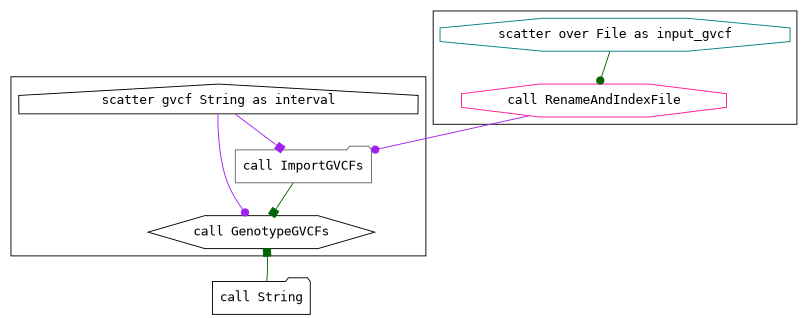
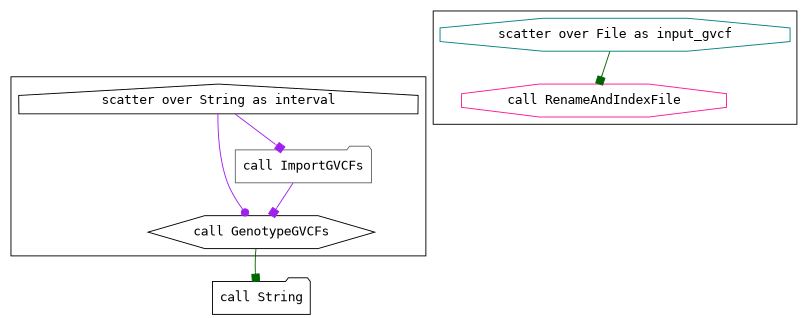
(606, 64) -> (606, 64)
(218, 101) -> (218, 101)
(454, 132) -> none
(285, 195) -> (285, 195)
(267, 270) -> (255, 262)
